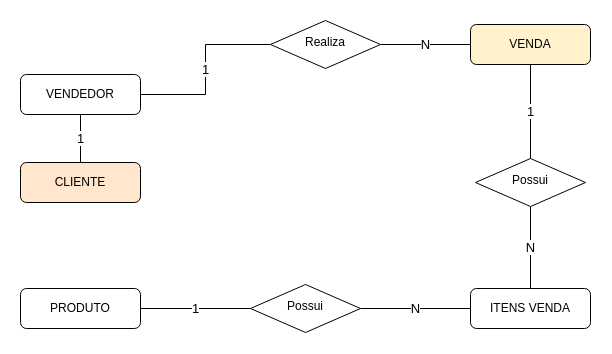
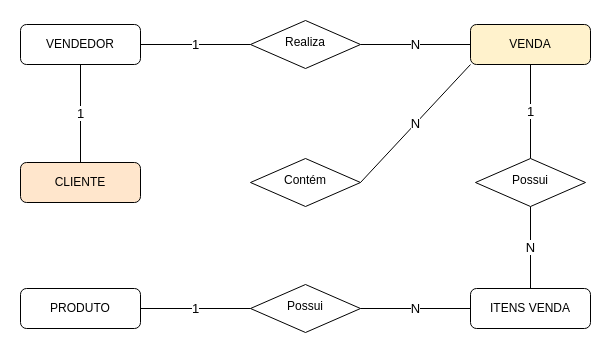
(326, 45) -> (306, 45)
(81, 95) -> (81, 45)
none -> (415, 124)
none -> (306, 183)
